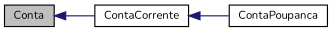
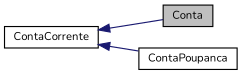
(80, 16) -> (136, 24)
